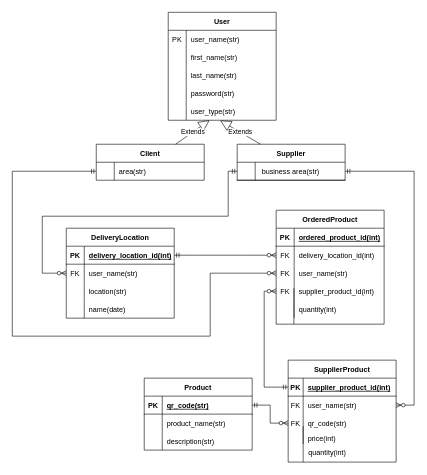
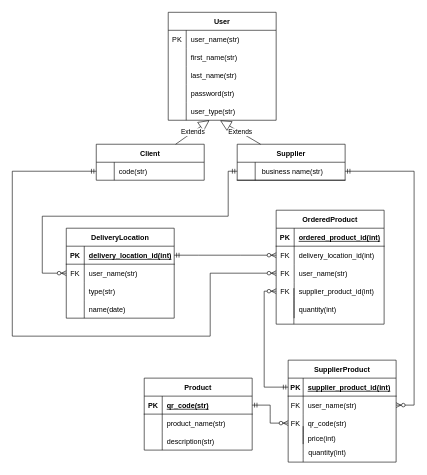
(137, 172) -> (137, 172)
(294, 172) -> (294, 172)
(113, 292) -> (107, 292)
